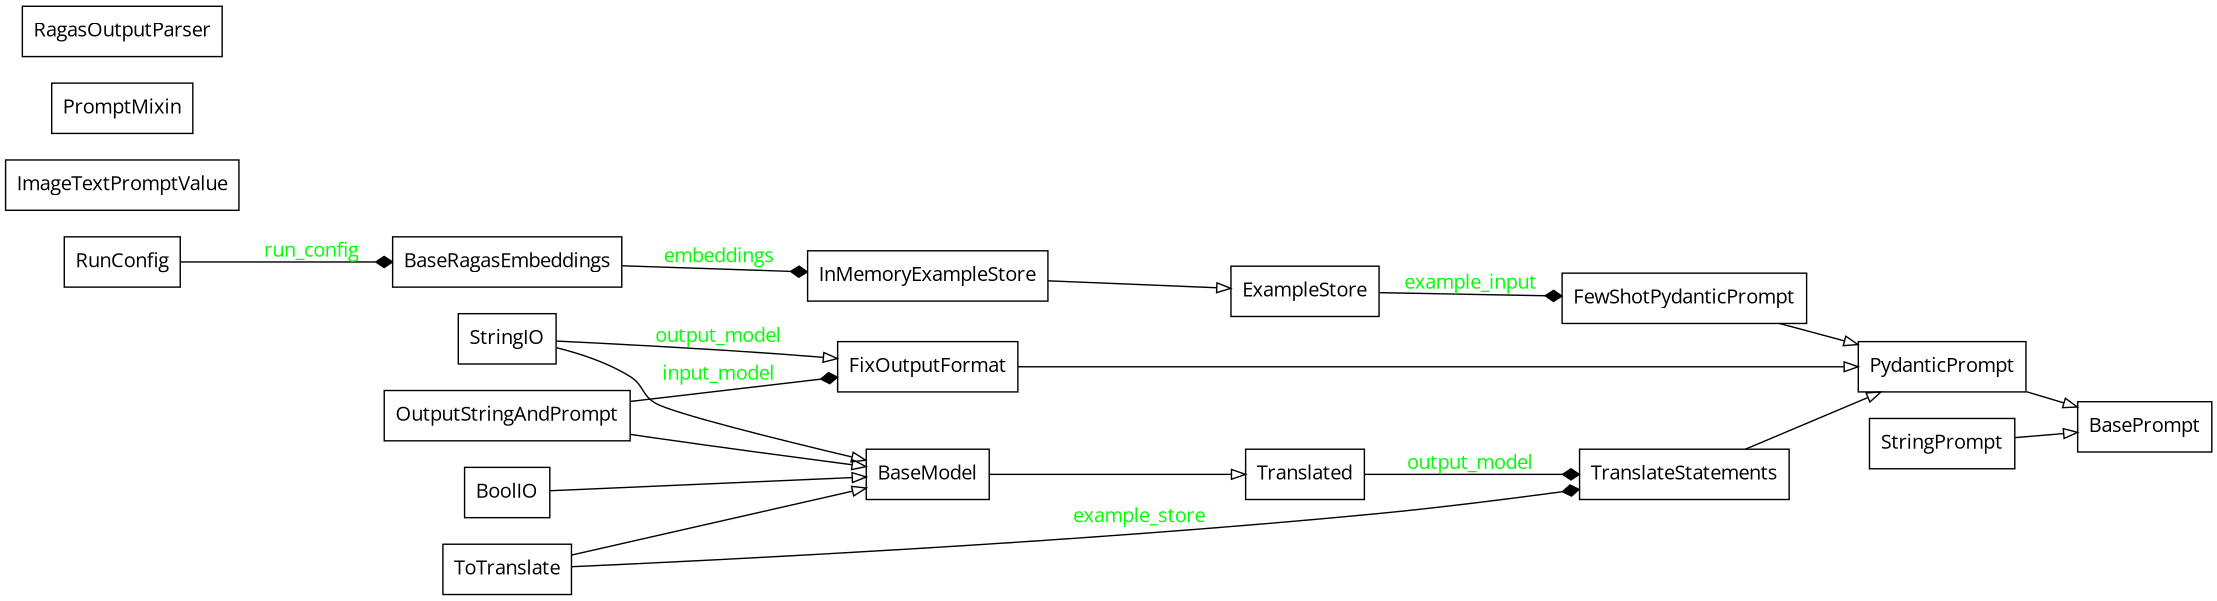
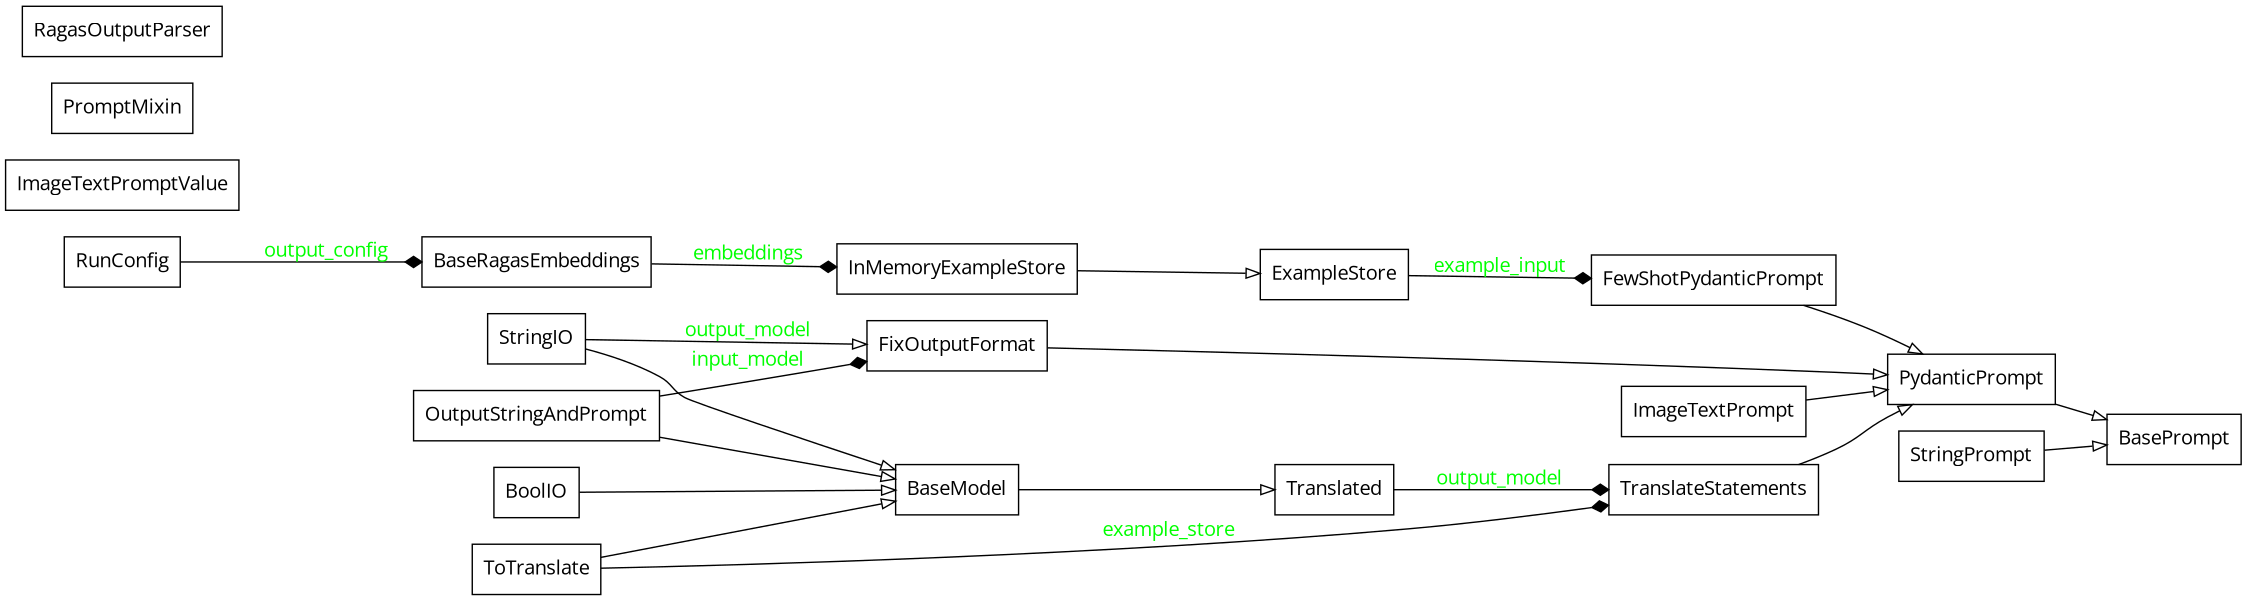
(312, 252) -> (326, 252)
none -> (1714, 411)
